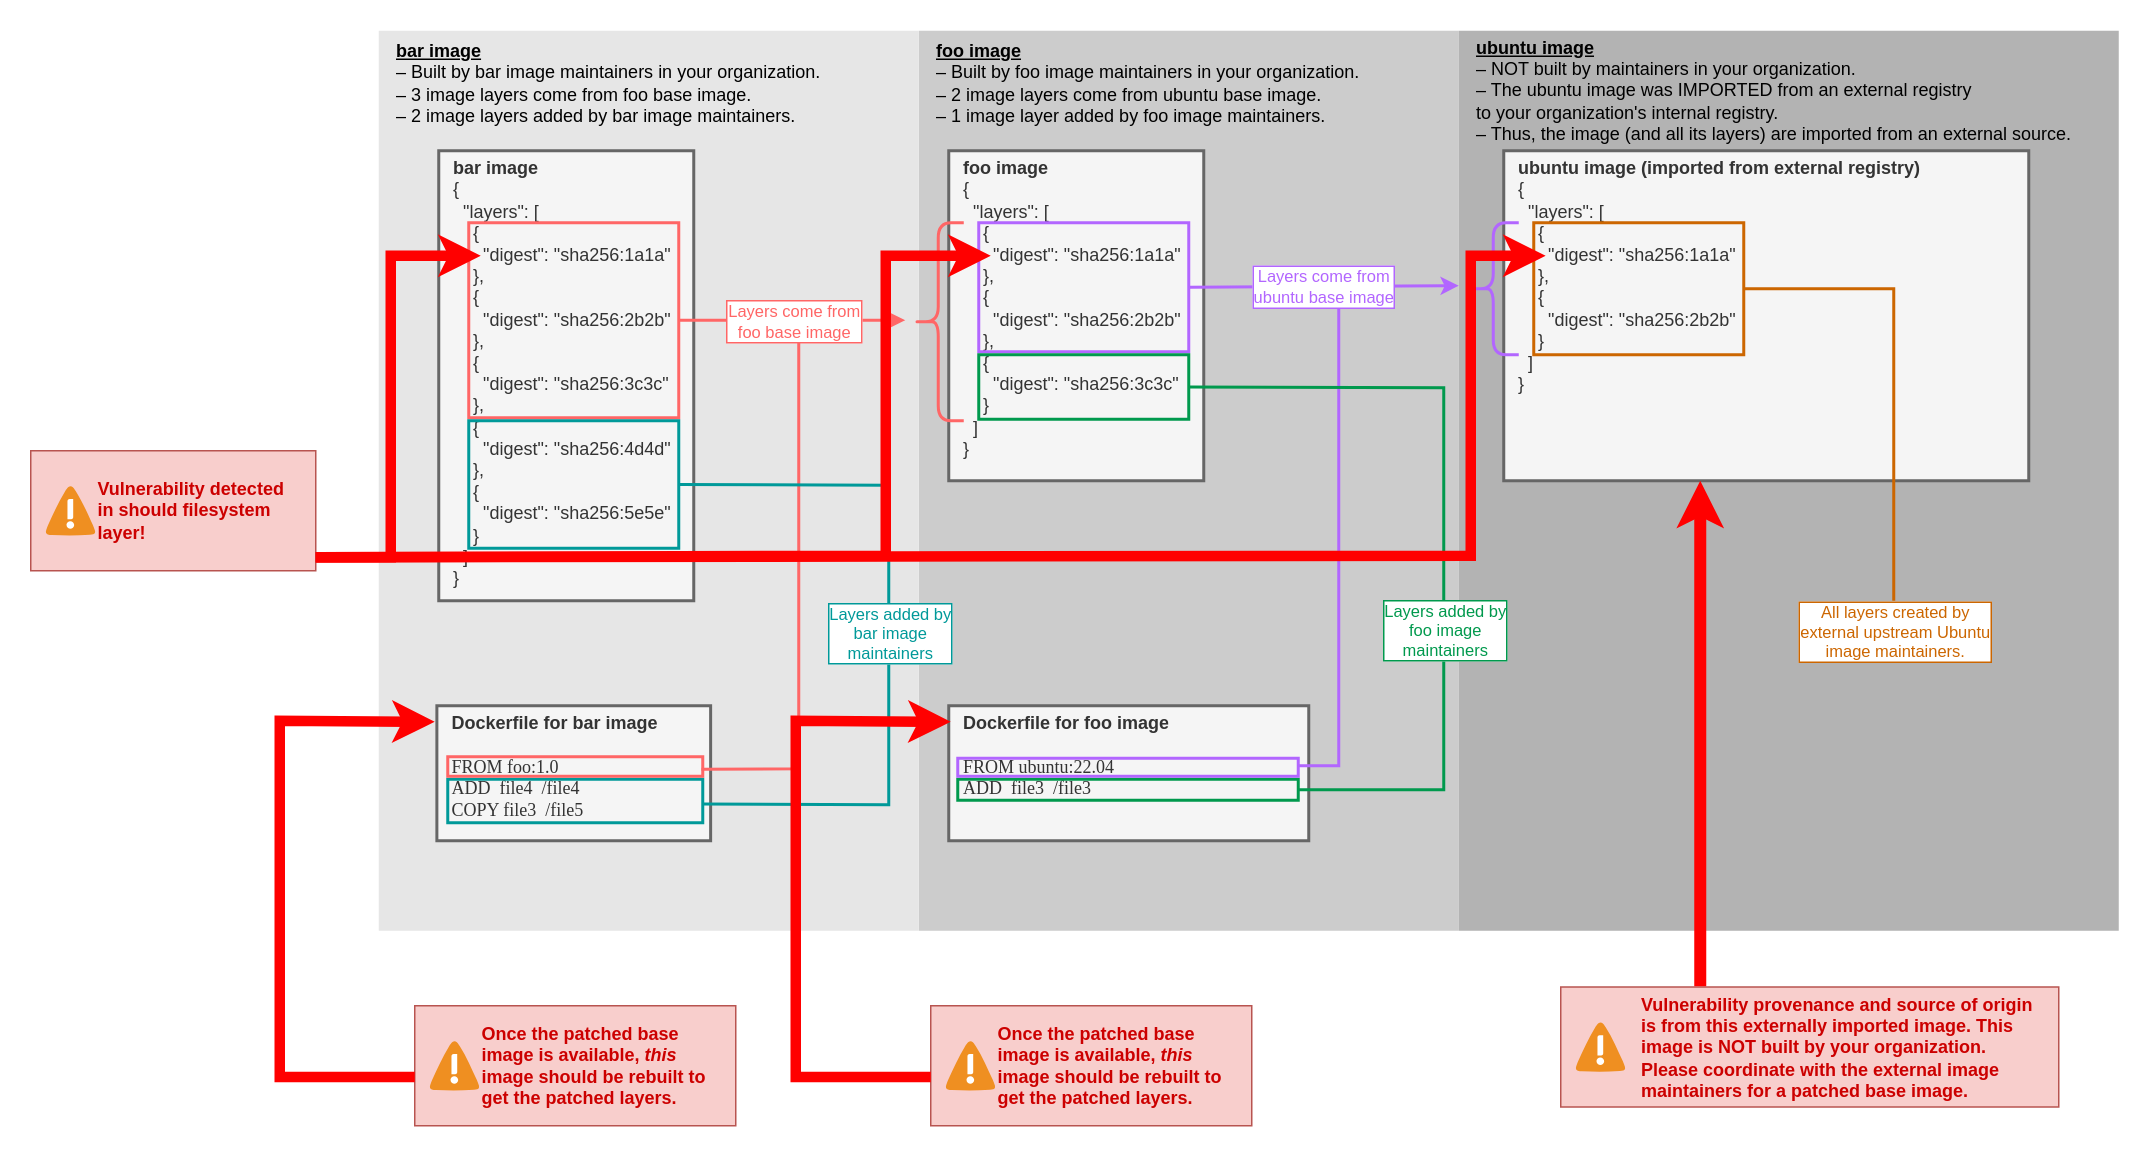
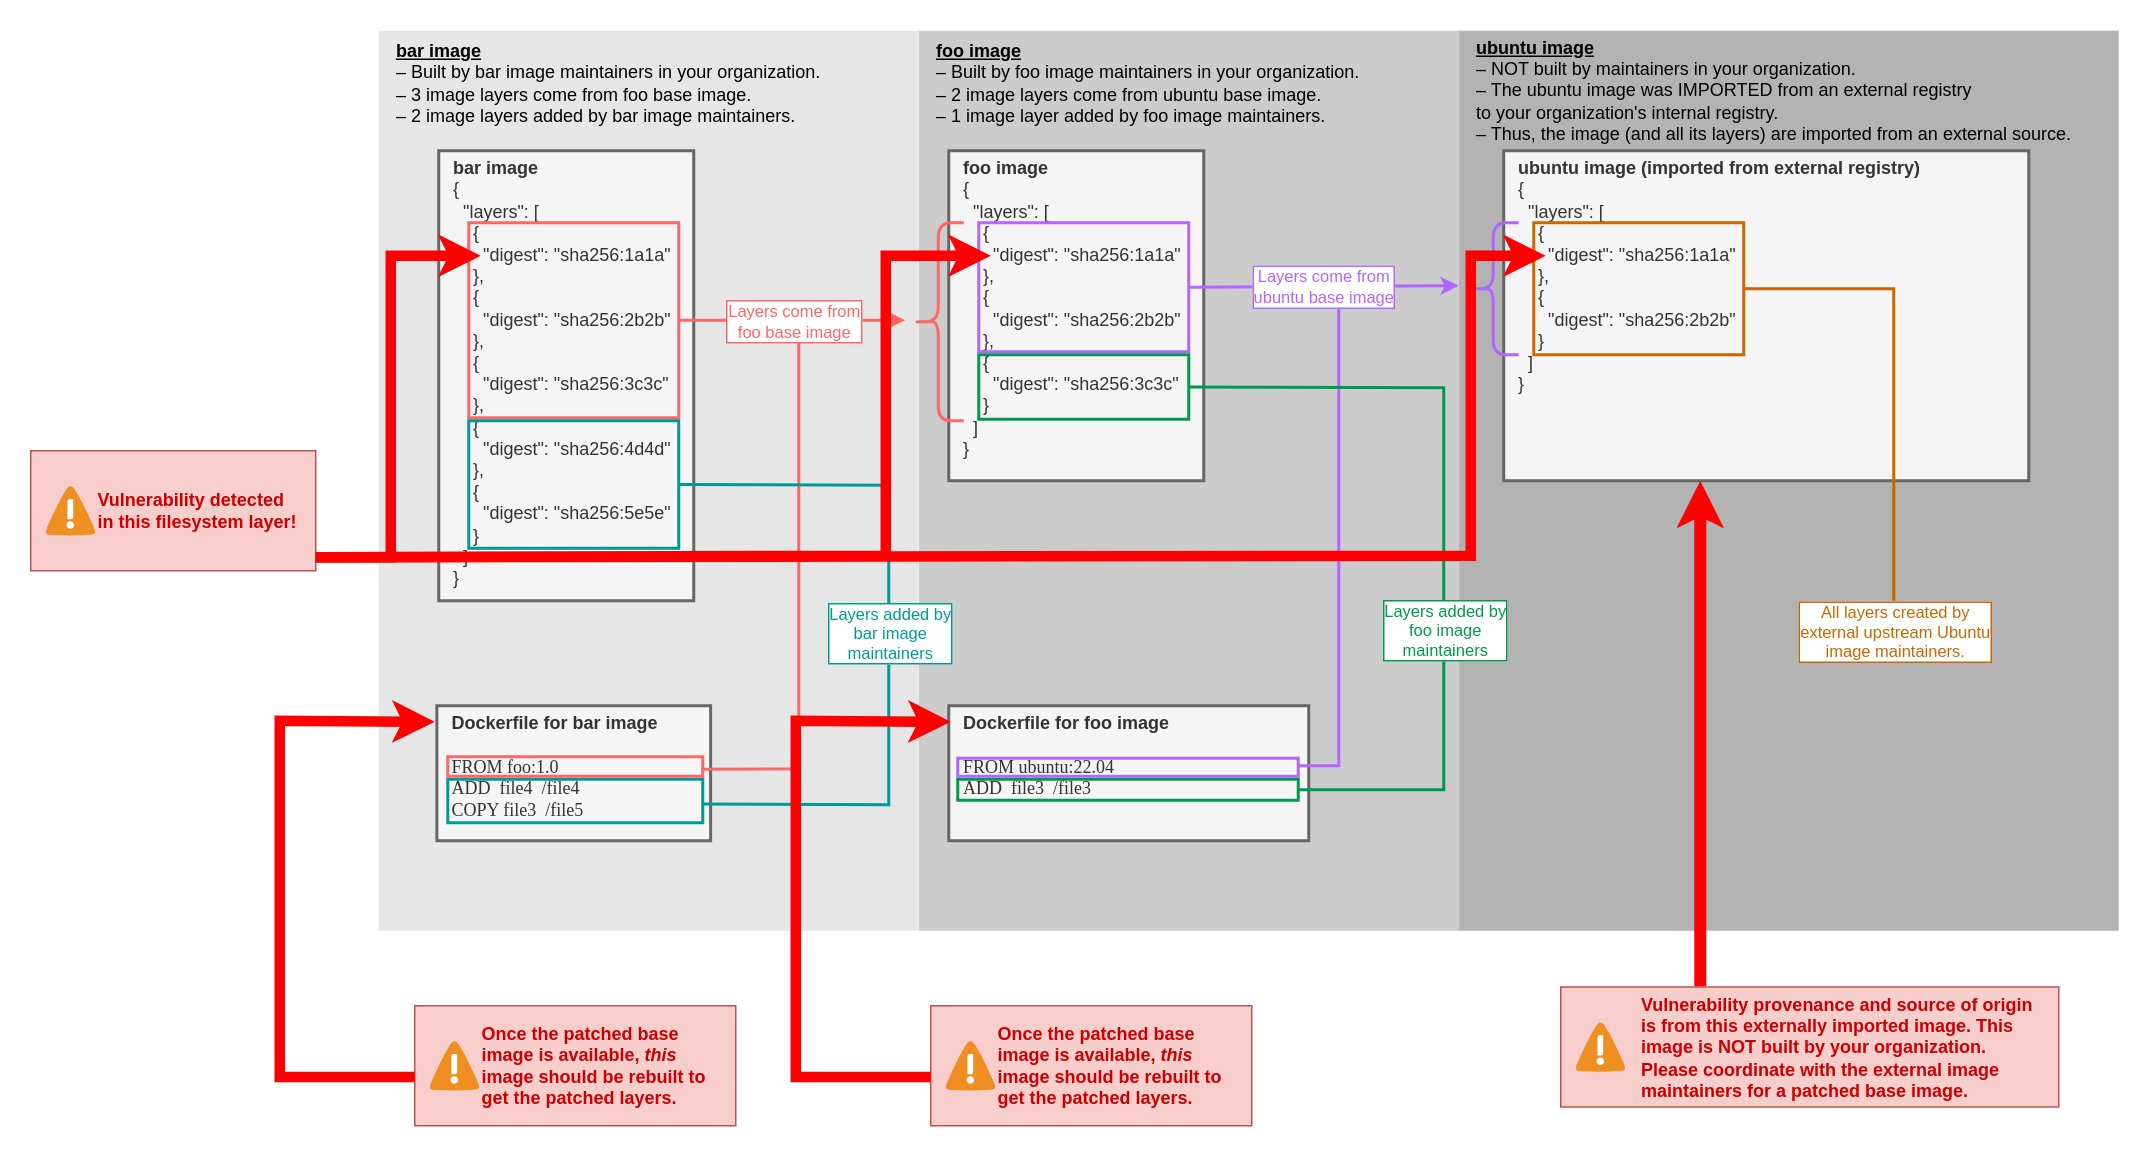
(200, 511) -> (200, 511)
